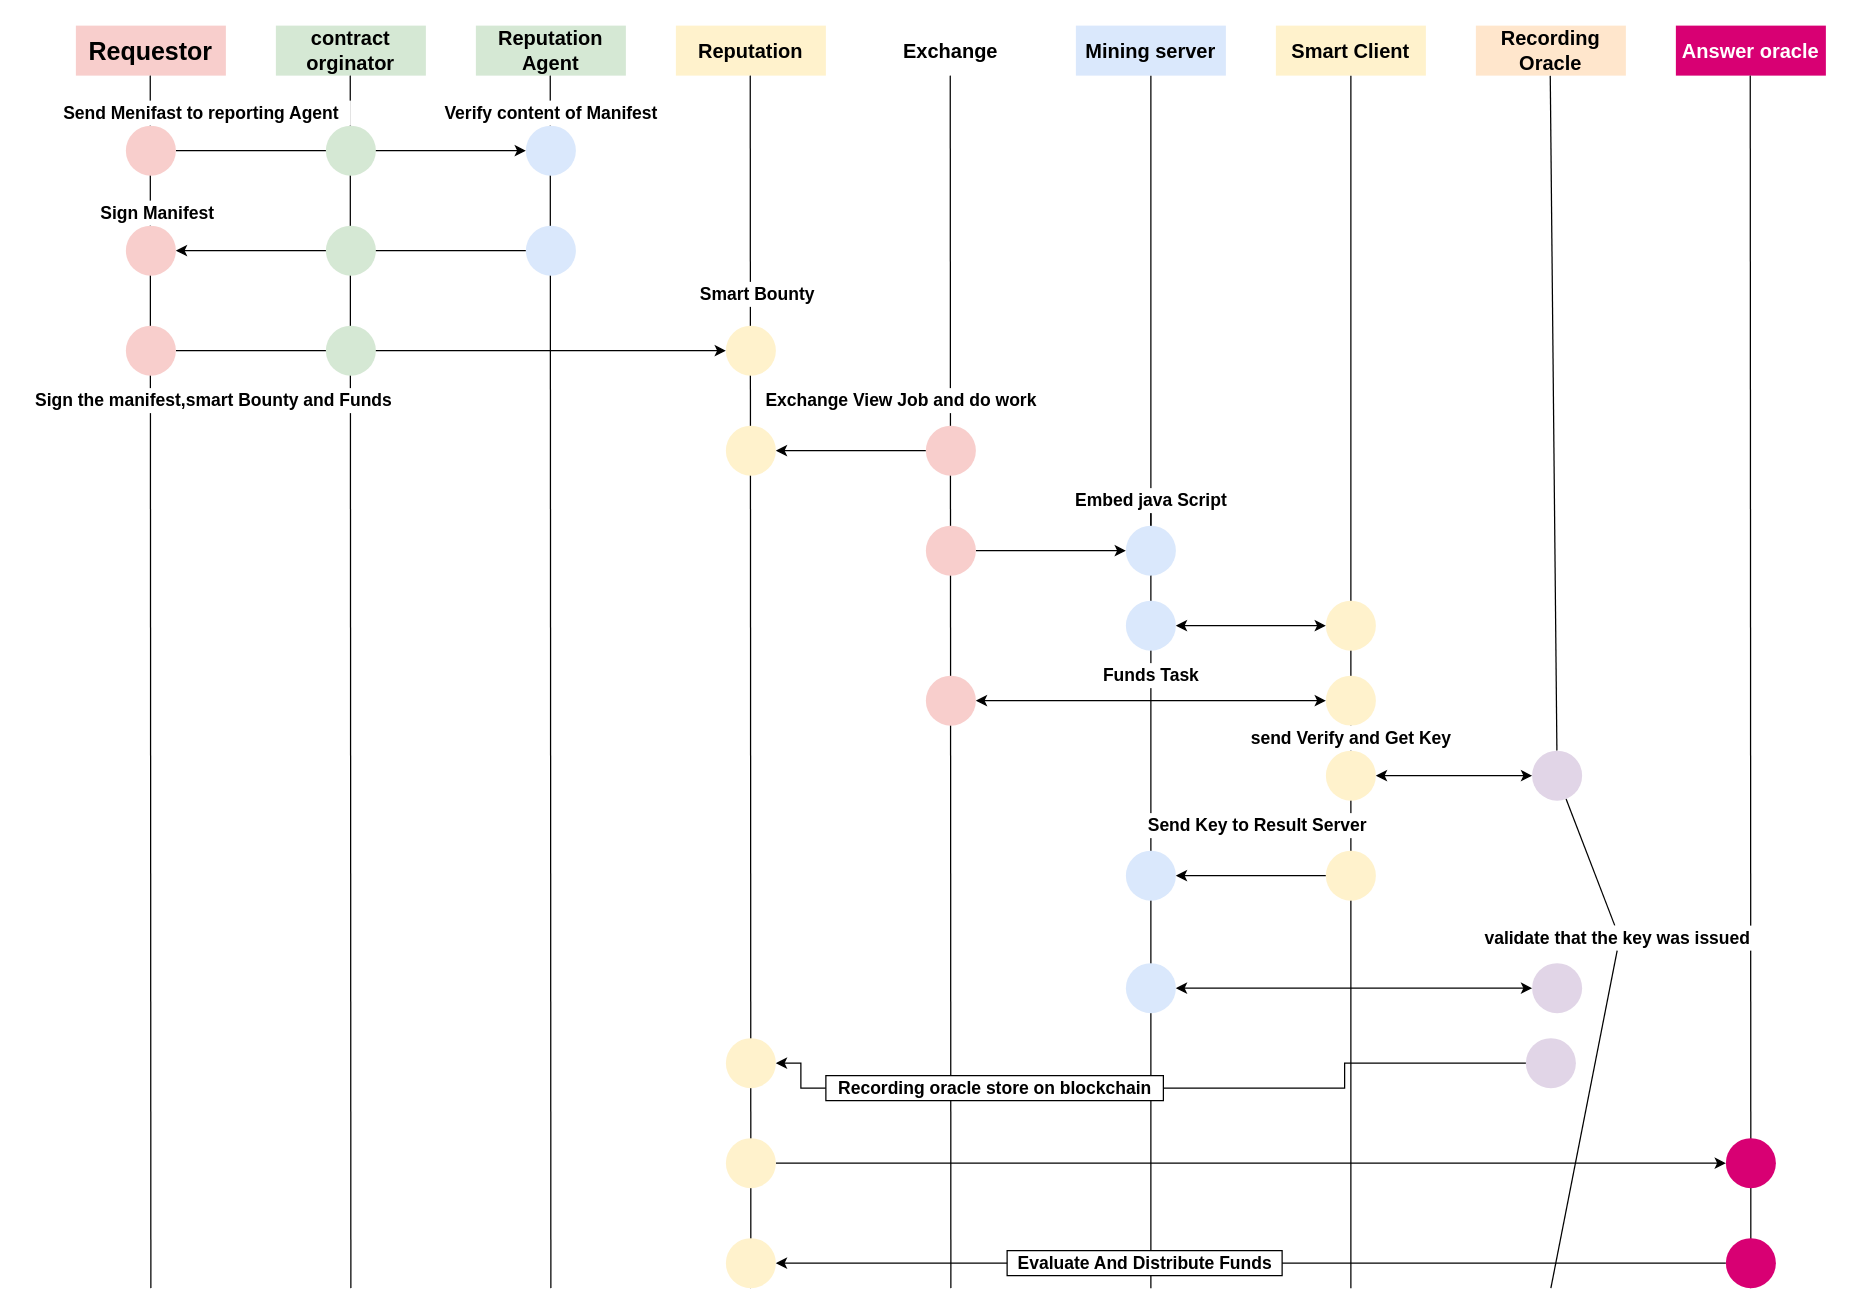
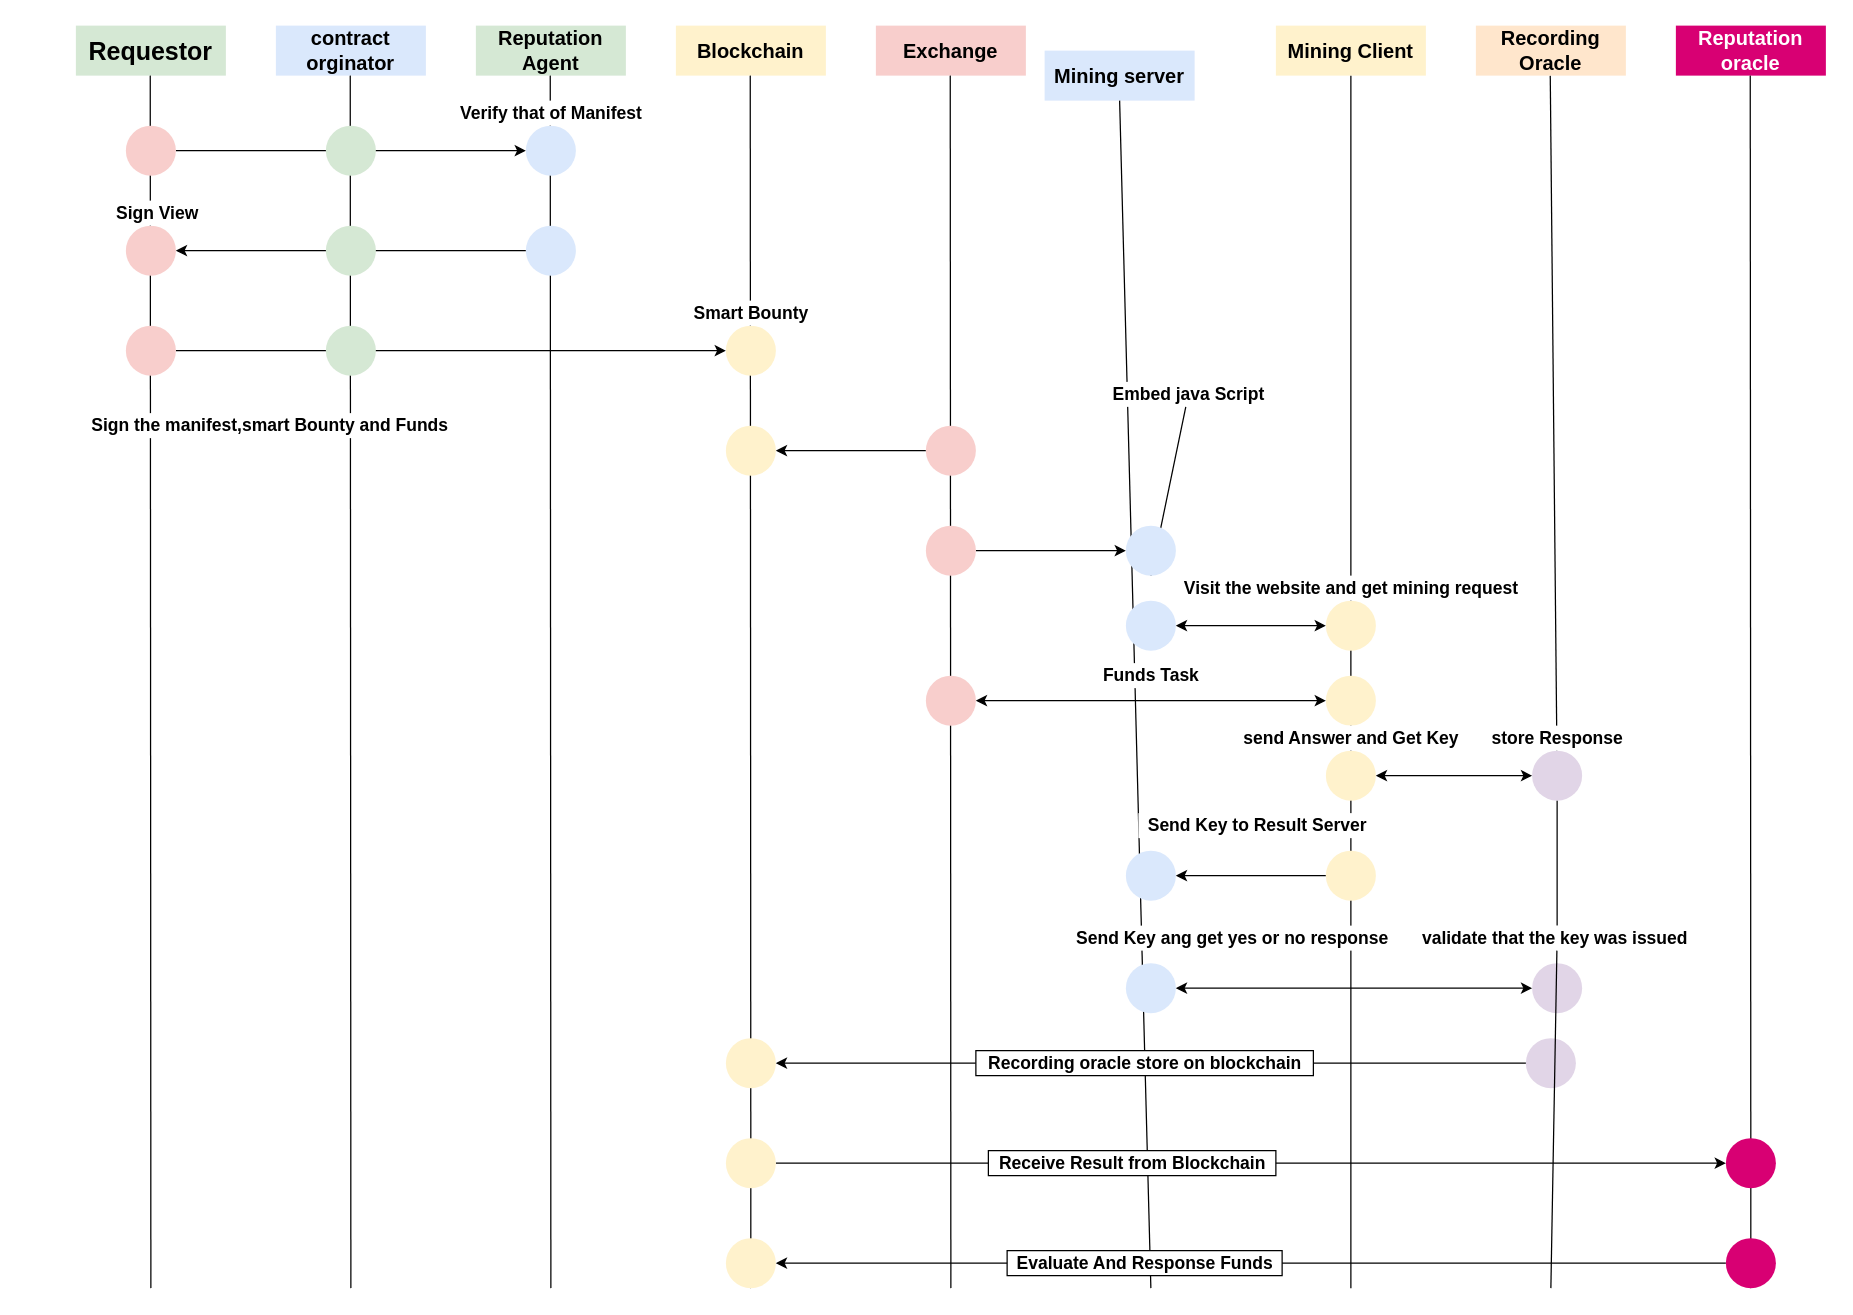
(151, 51) -> (151, 51)
(351, 51) -> (351, 51)
(751, 51) -> (751, 51)
(951, 51) -> (951, 51)
(1151, 51) -> (1119, 76)
(1351, 51) -> (1351, 51)
(1751, 51) -> (1751, 51)
(201, 113) -> none
(551, 113) -> (551, 113)
(158, 213) -> (158, 213)
(757, 294) -> (751, 313)
(213, 401) -> (269, 426)
(901, 401) -> none
(1151, 501) -> (1188, 394)
none -> (1351, 588)
(1351, 738) -> (1351, 738)
none -> (1557, 738)
none -> (1232, 938)
(1619, 938) -> (1557, 938)
(994, 1088) -> (1144, 1063)
none -> (1132, 1163)
(1145, 1263) -> (1145, 1263)
